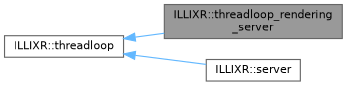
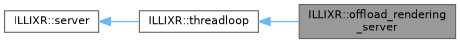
(253, 22) -> (377, 22)
(171, 60) -> (125, 22)
